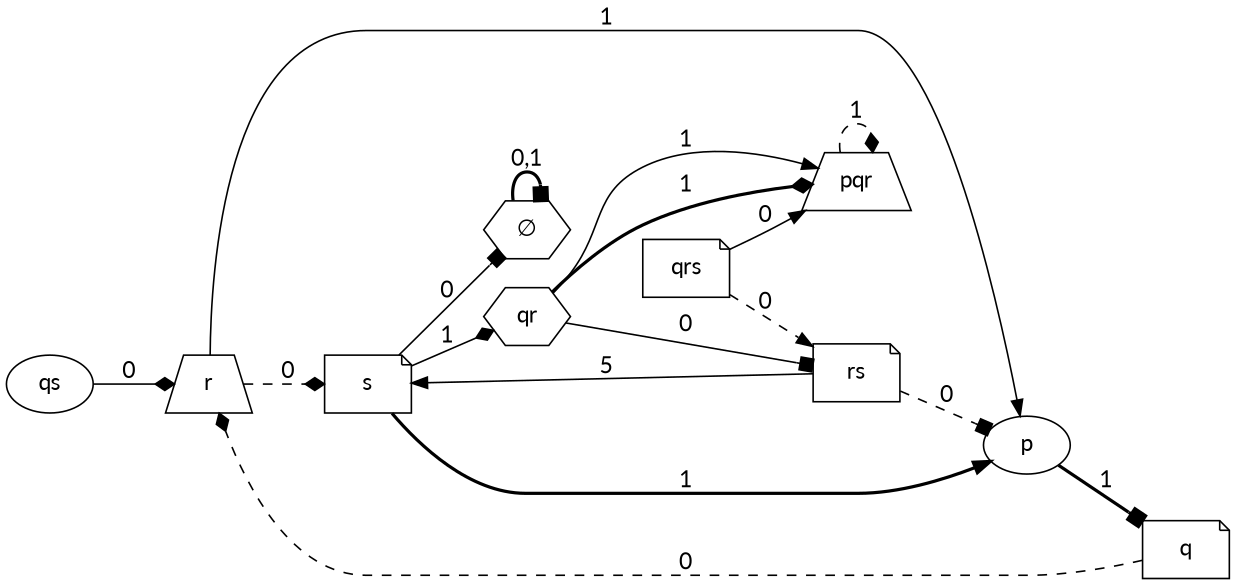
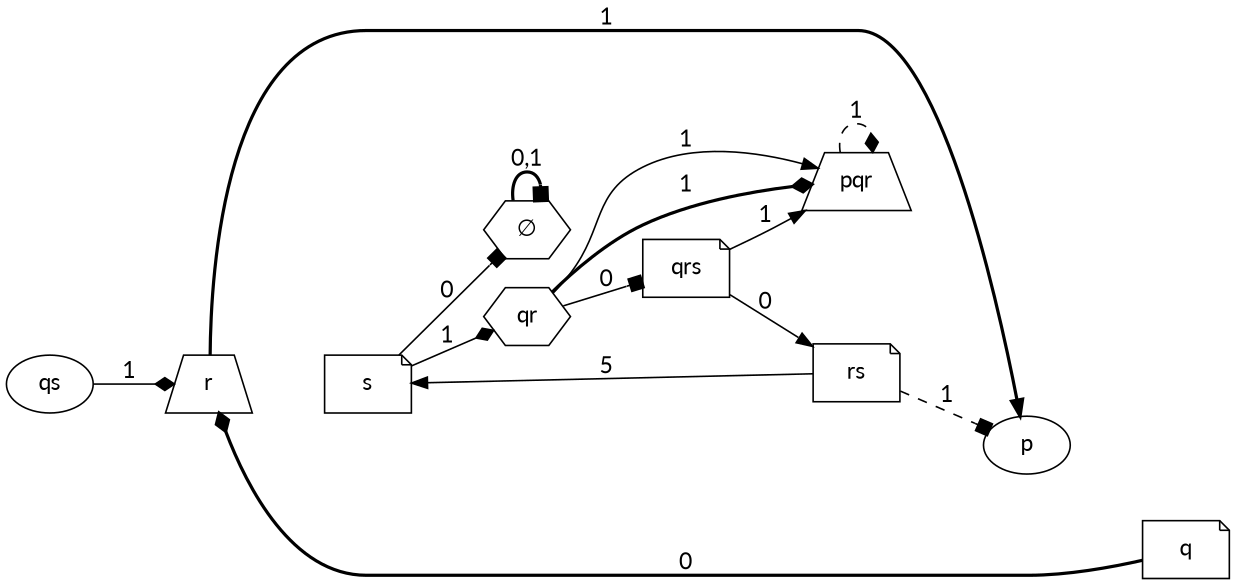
(623, 31) -> (623, 31)
(766, 216) -> (766, 216)
(764, 316) -> (764, 316)
(681, 343) -> (595, 296)
(129, 372) -> (129, 372)
(274, 384) -> none
(947, 396) -> (947, 396)
(1094, 489) -> none
(672, 493) -> none
(648, 575) -> (648, 575)
